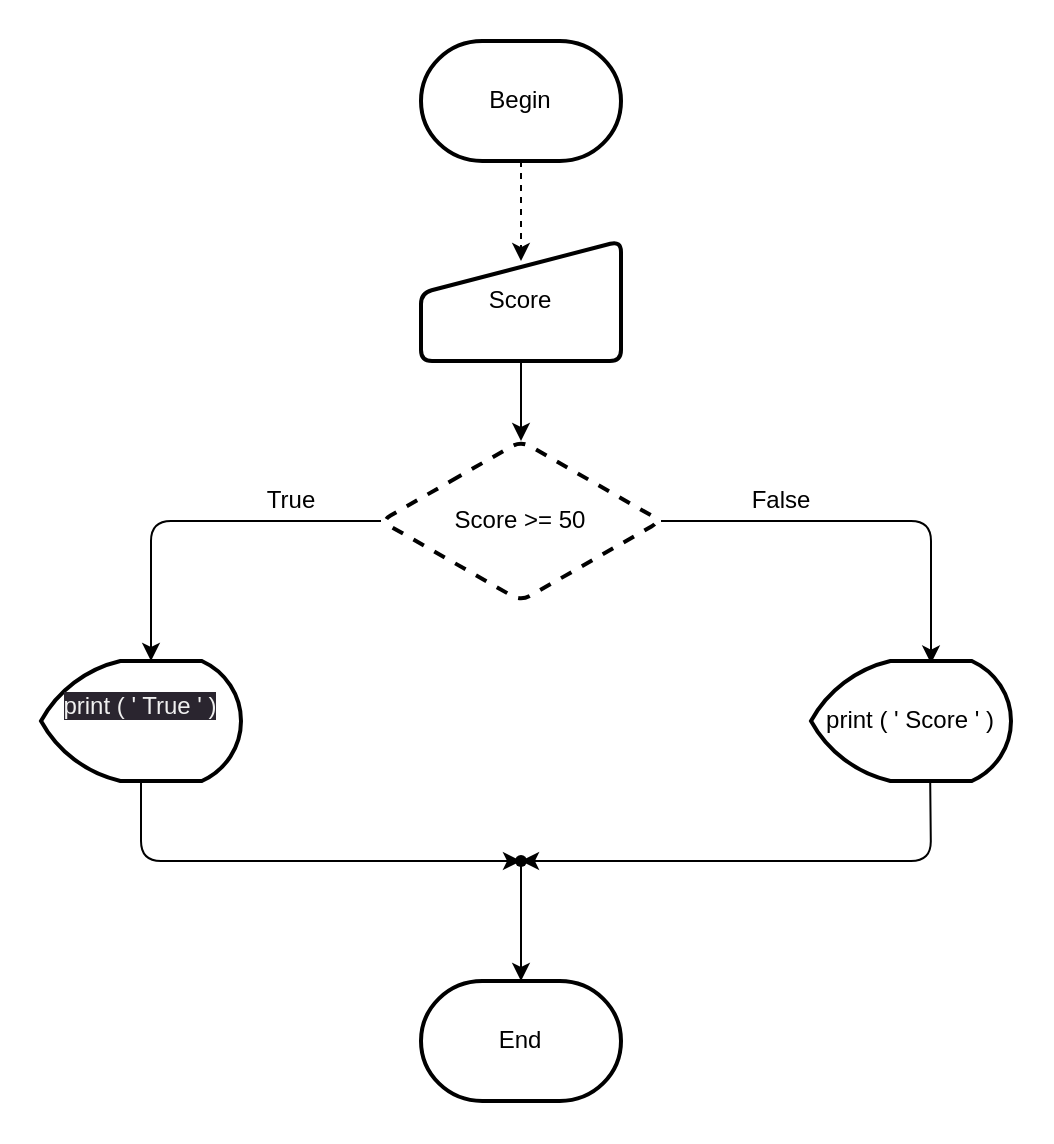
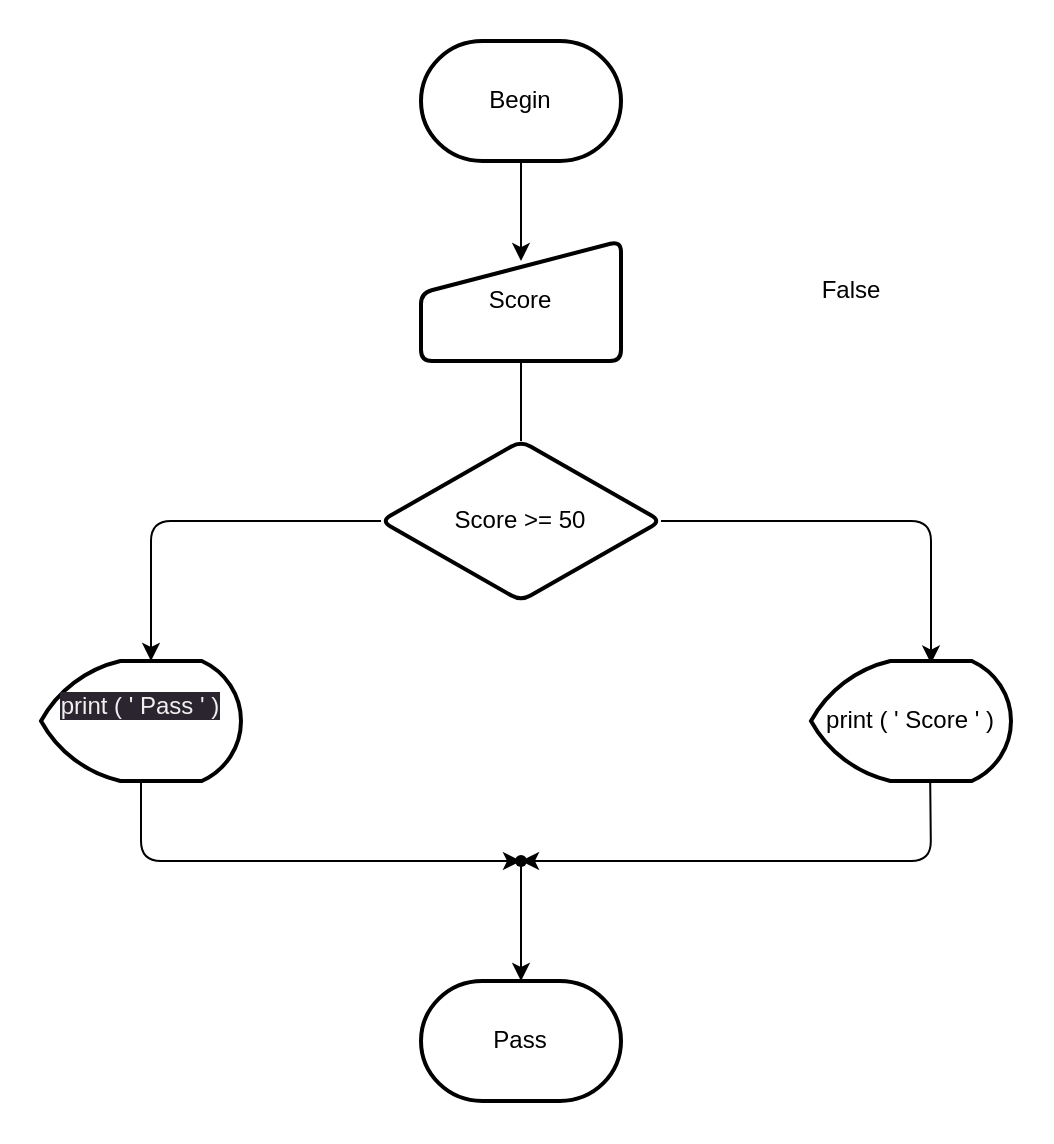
(521, 205) -> (521, 205)
(521, 426) -> (521, 432)
(291, 501) -> none
(781, 501) -> (851, 291)
(521, 521) -> (521, 521)
(141, 721) -> (141, 721)
(521, 1041) -> (521, 1041)
